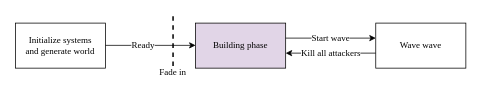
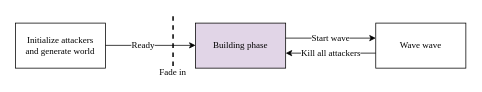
(60, 45) -> (60, 45)
